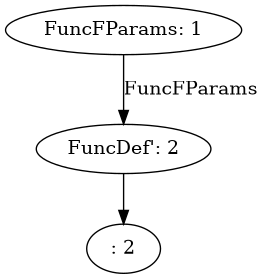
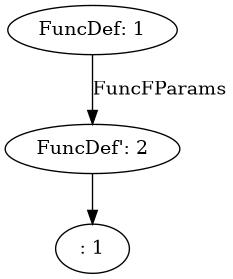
(124, 30) -> (93, 30)
(124, 249) -> (93, 249)
